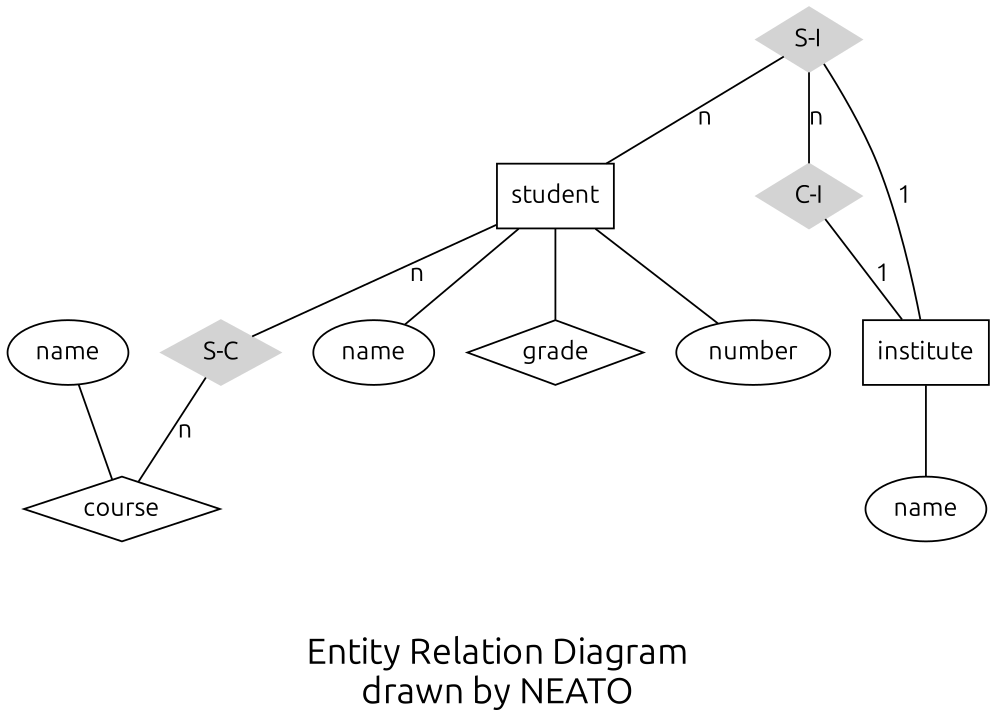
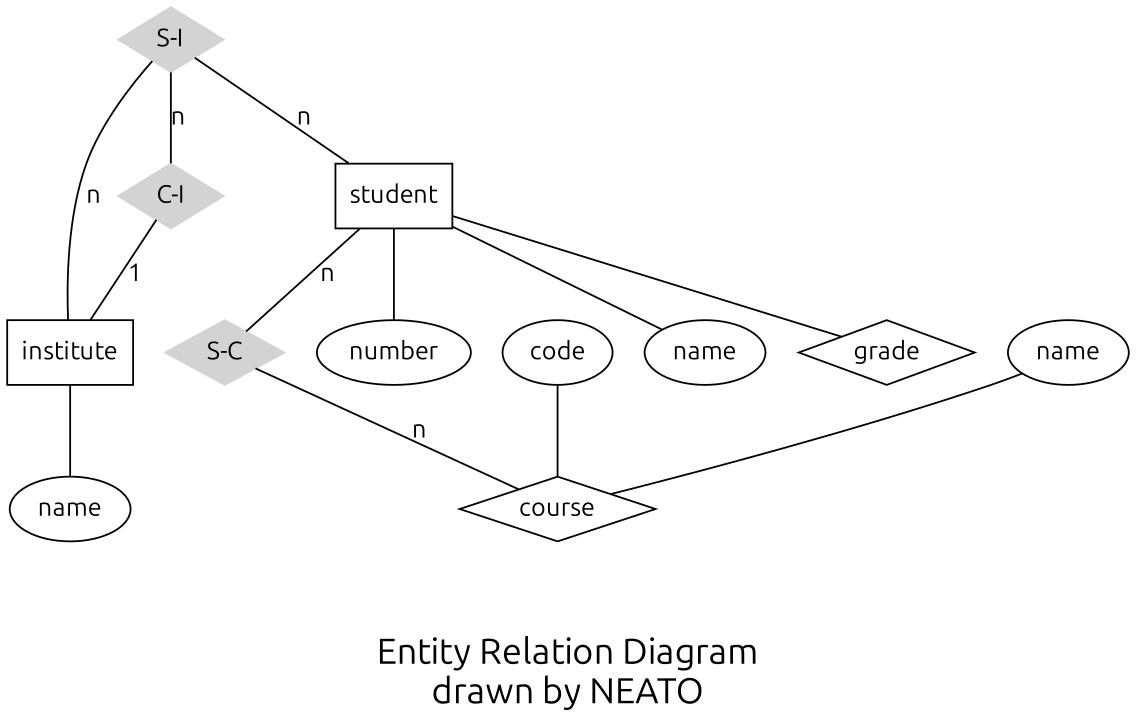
(905, 196) -> (94, 196)
none -> (558, 353)
